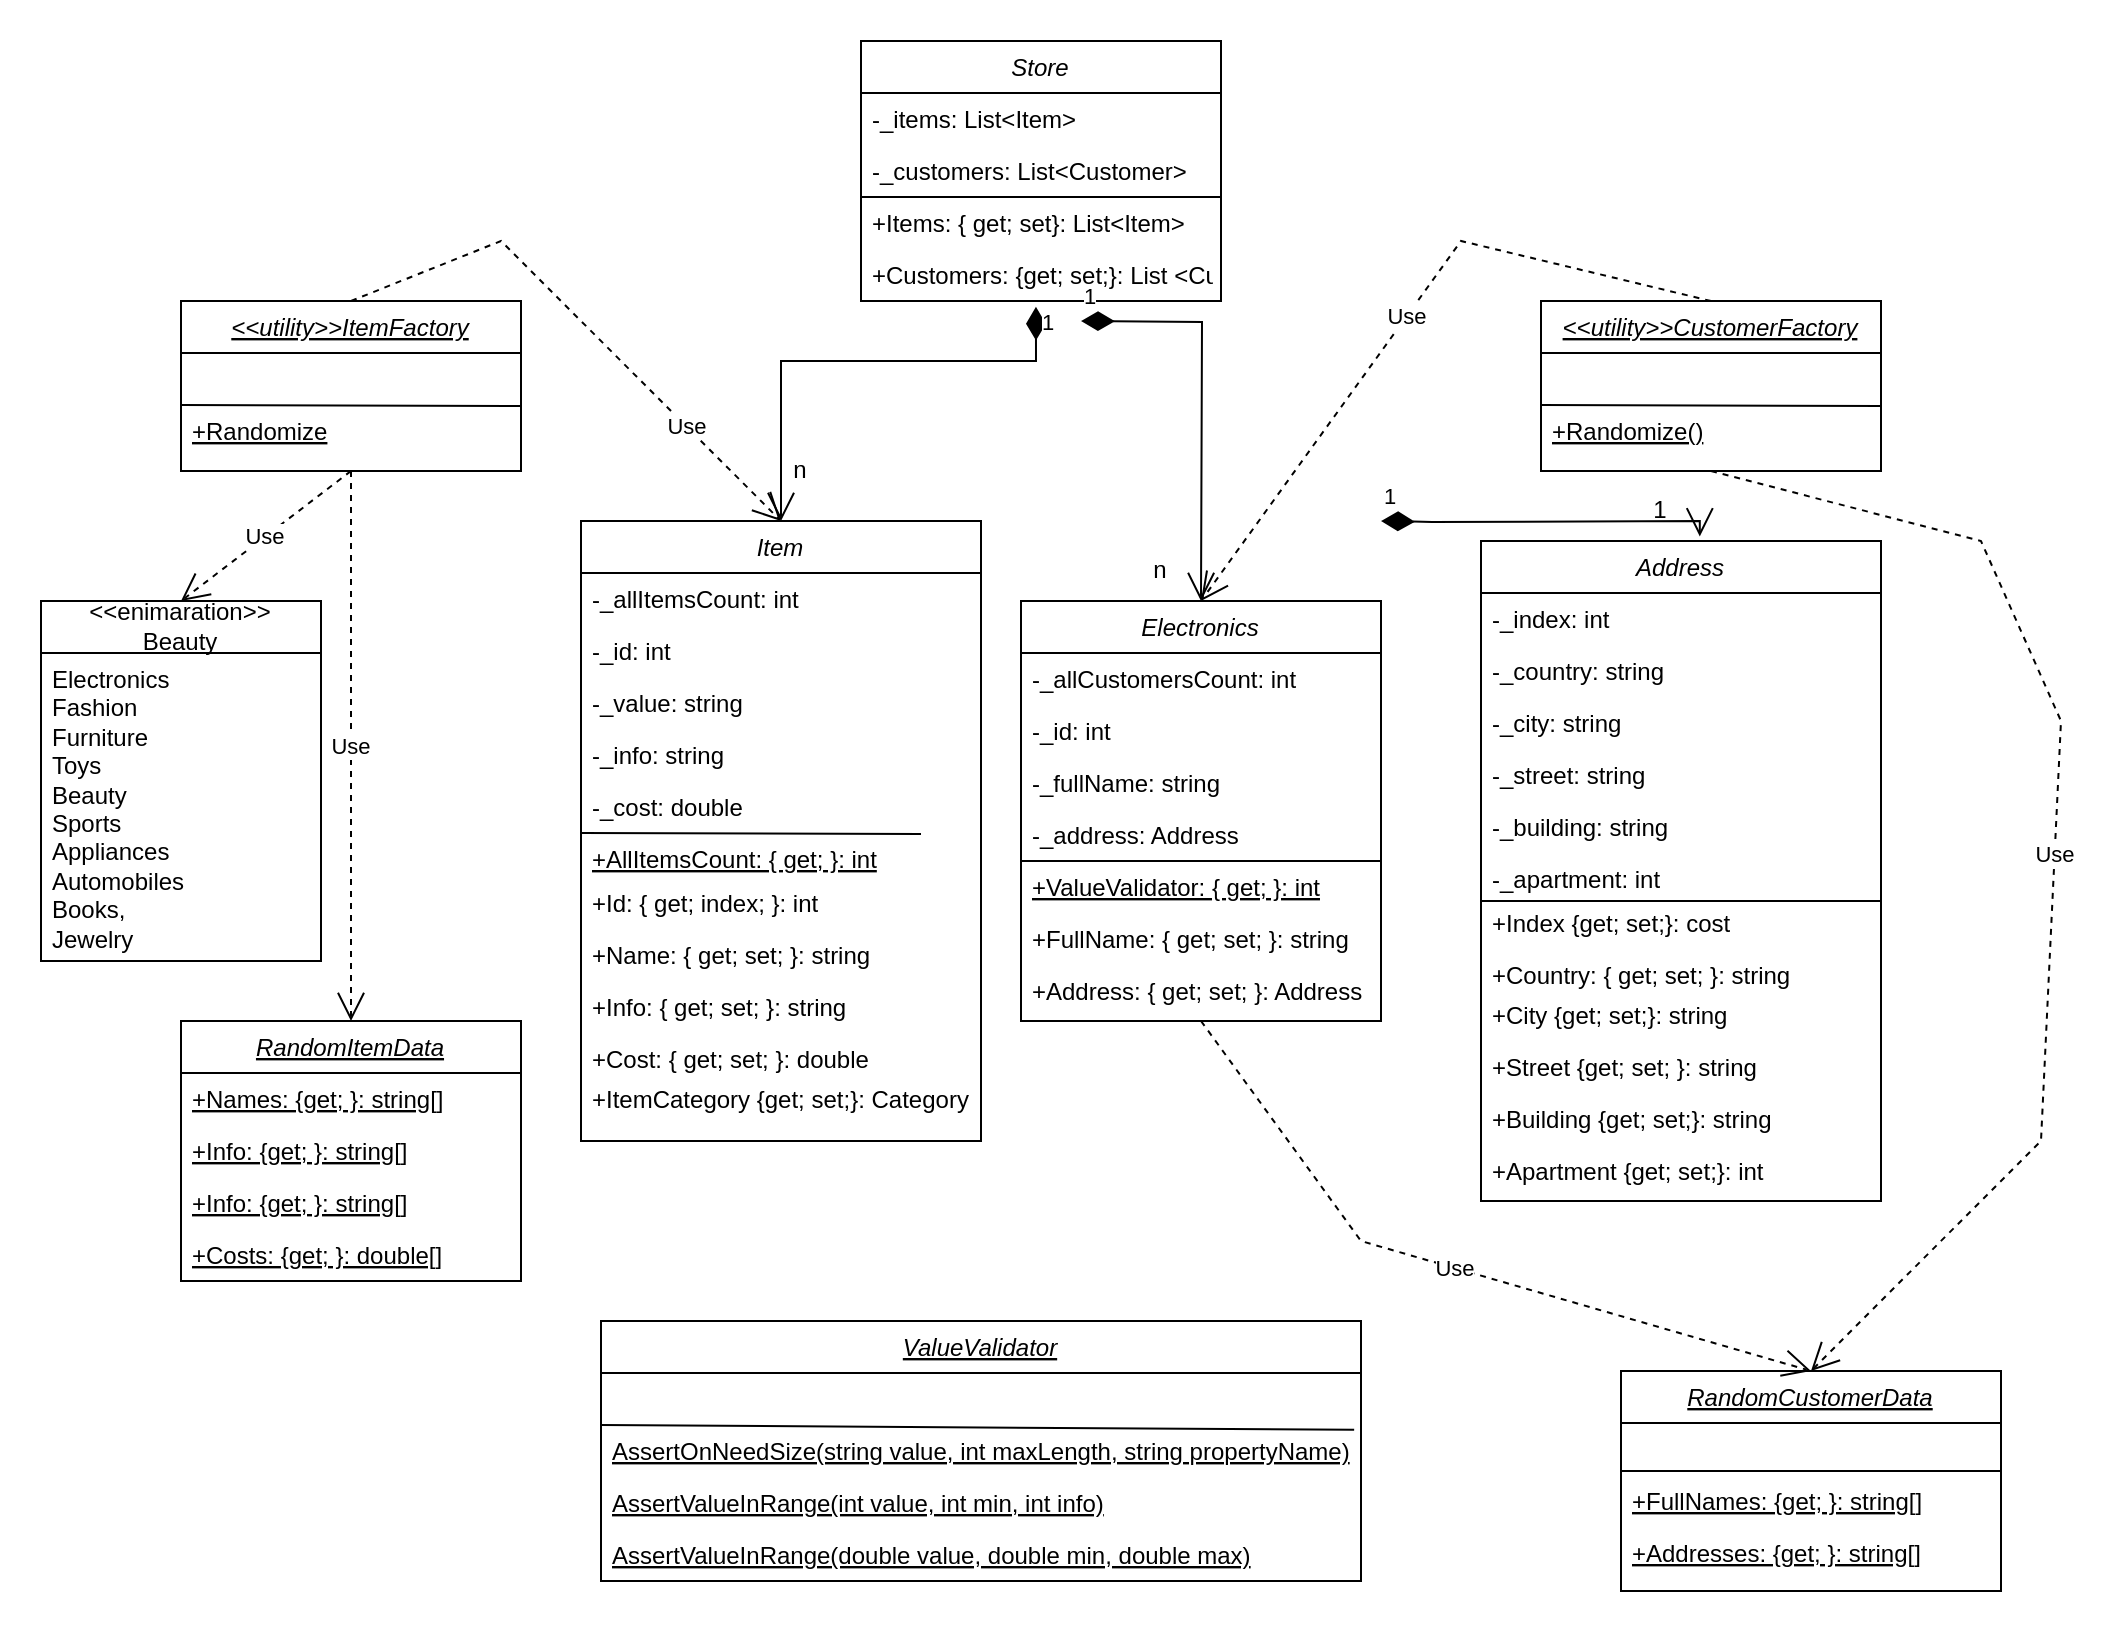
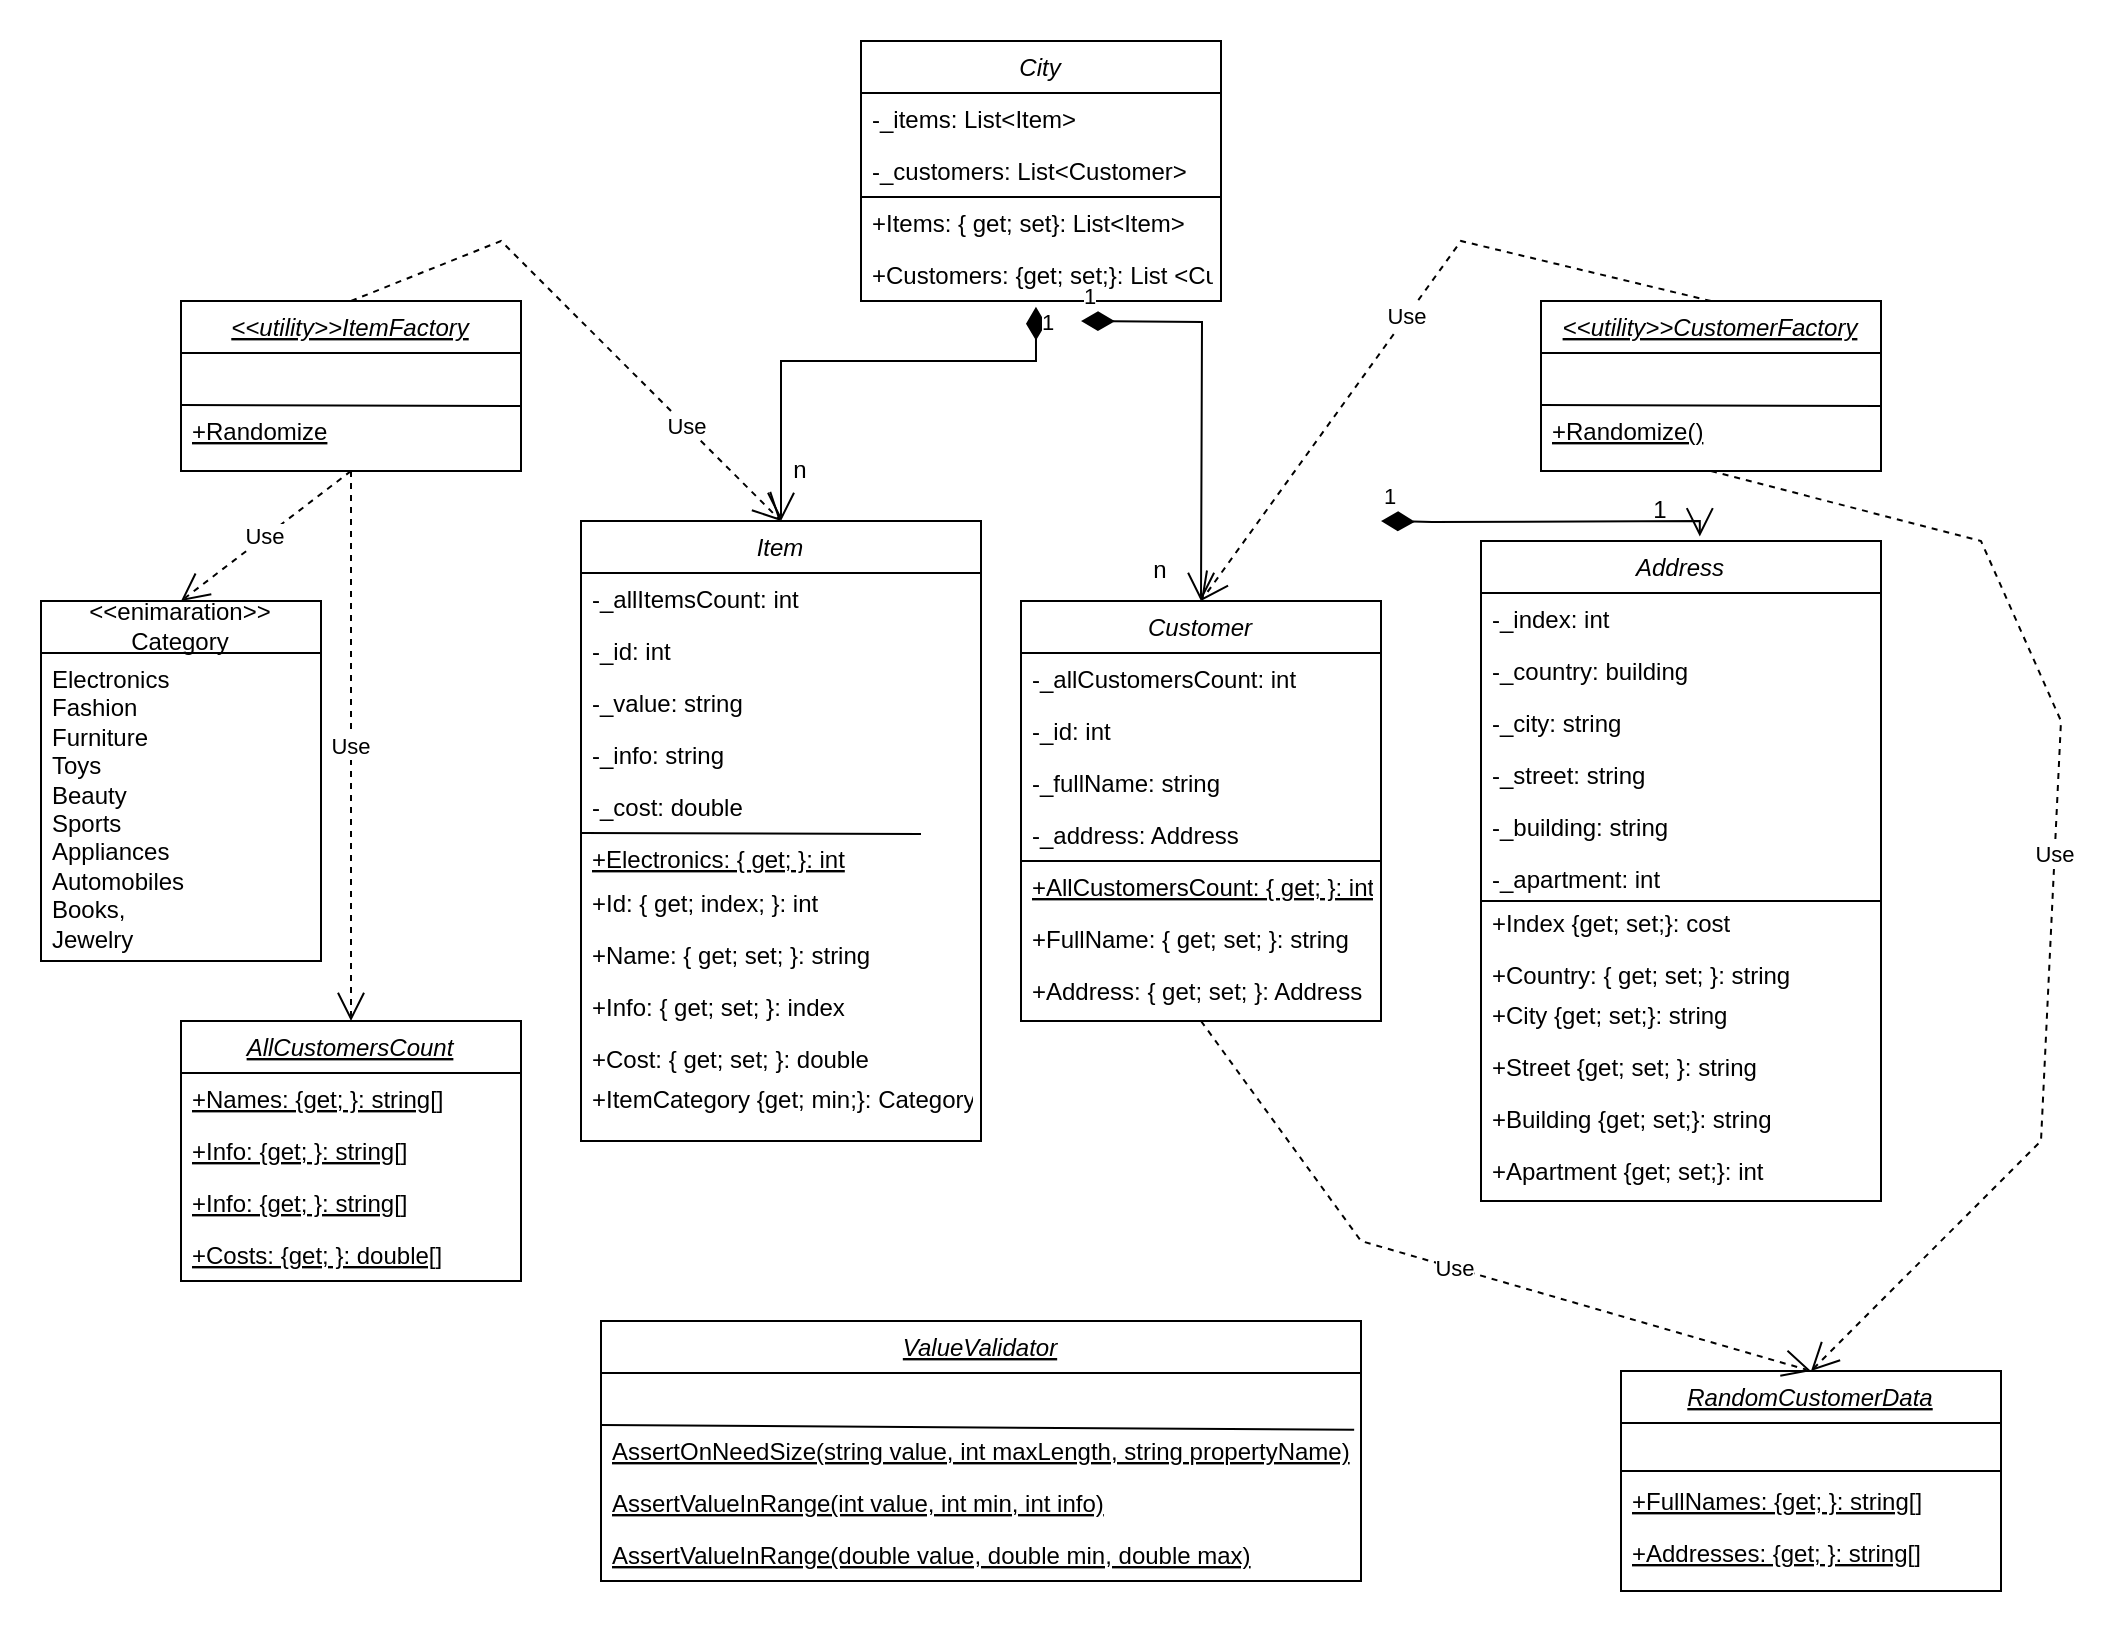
(1040, 68) -> (1040, 68)
(181, 627) -> (181, 627)
(1200, 628) -> (1200, 628)
(1597, 672) -> (1604, 672)
(756, 860) -> (742, 860)
(1199, 888) -> (1223, 888)
(749, 1008) -> (742, 1008)
(350, 1048) -> (350, 1048)
(808, 1100) -> (805, 1100)
